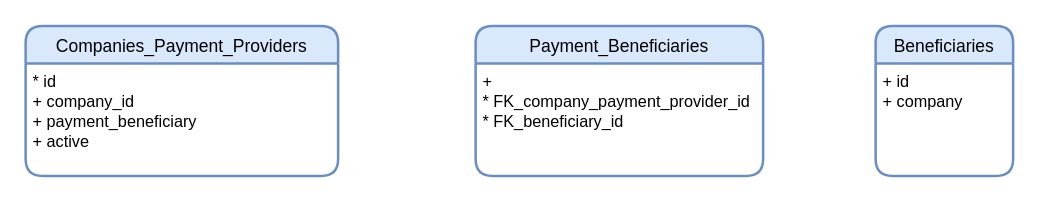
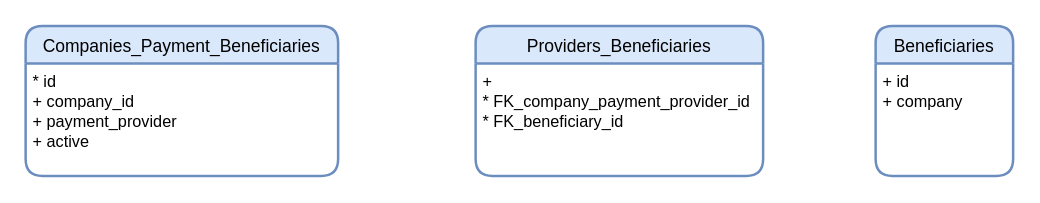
(181, 45) -> (181, 45)
(619, 45) -> (619, 45)
(46, 81) -> (46, 81)
